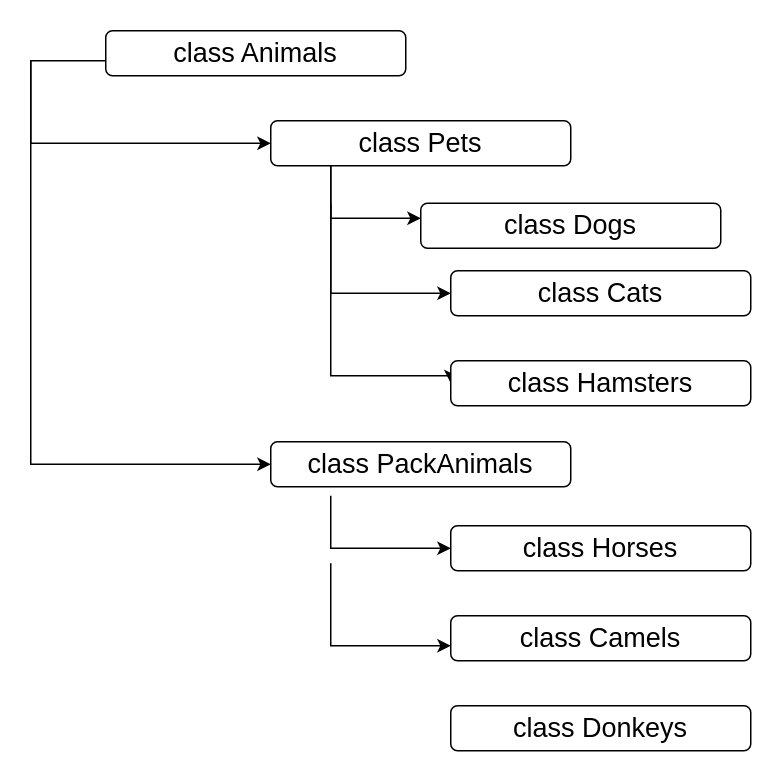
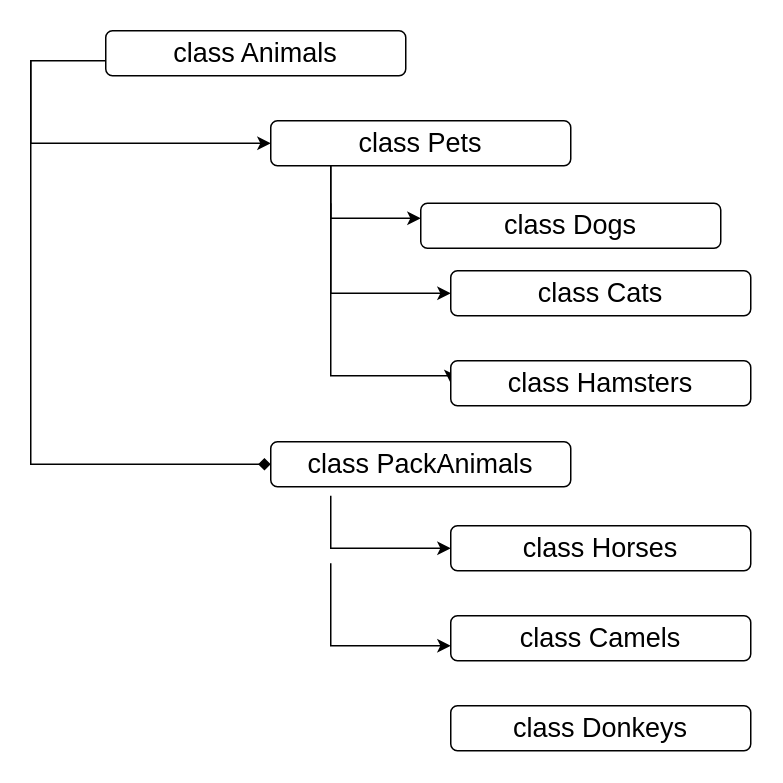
(259, 464) -> (258, 464)
